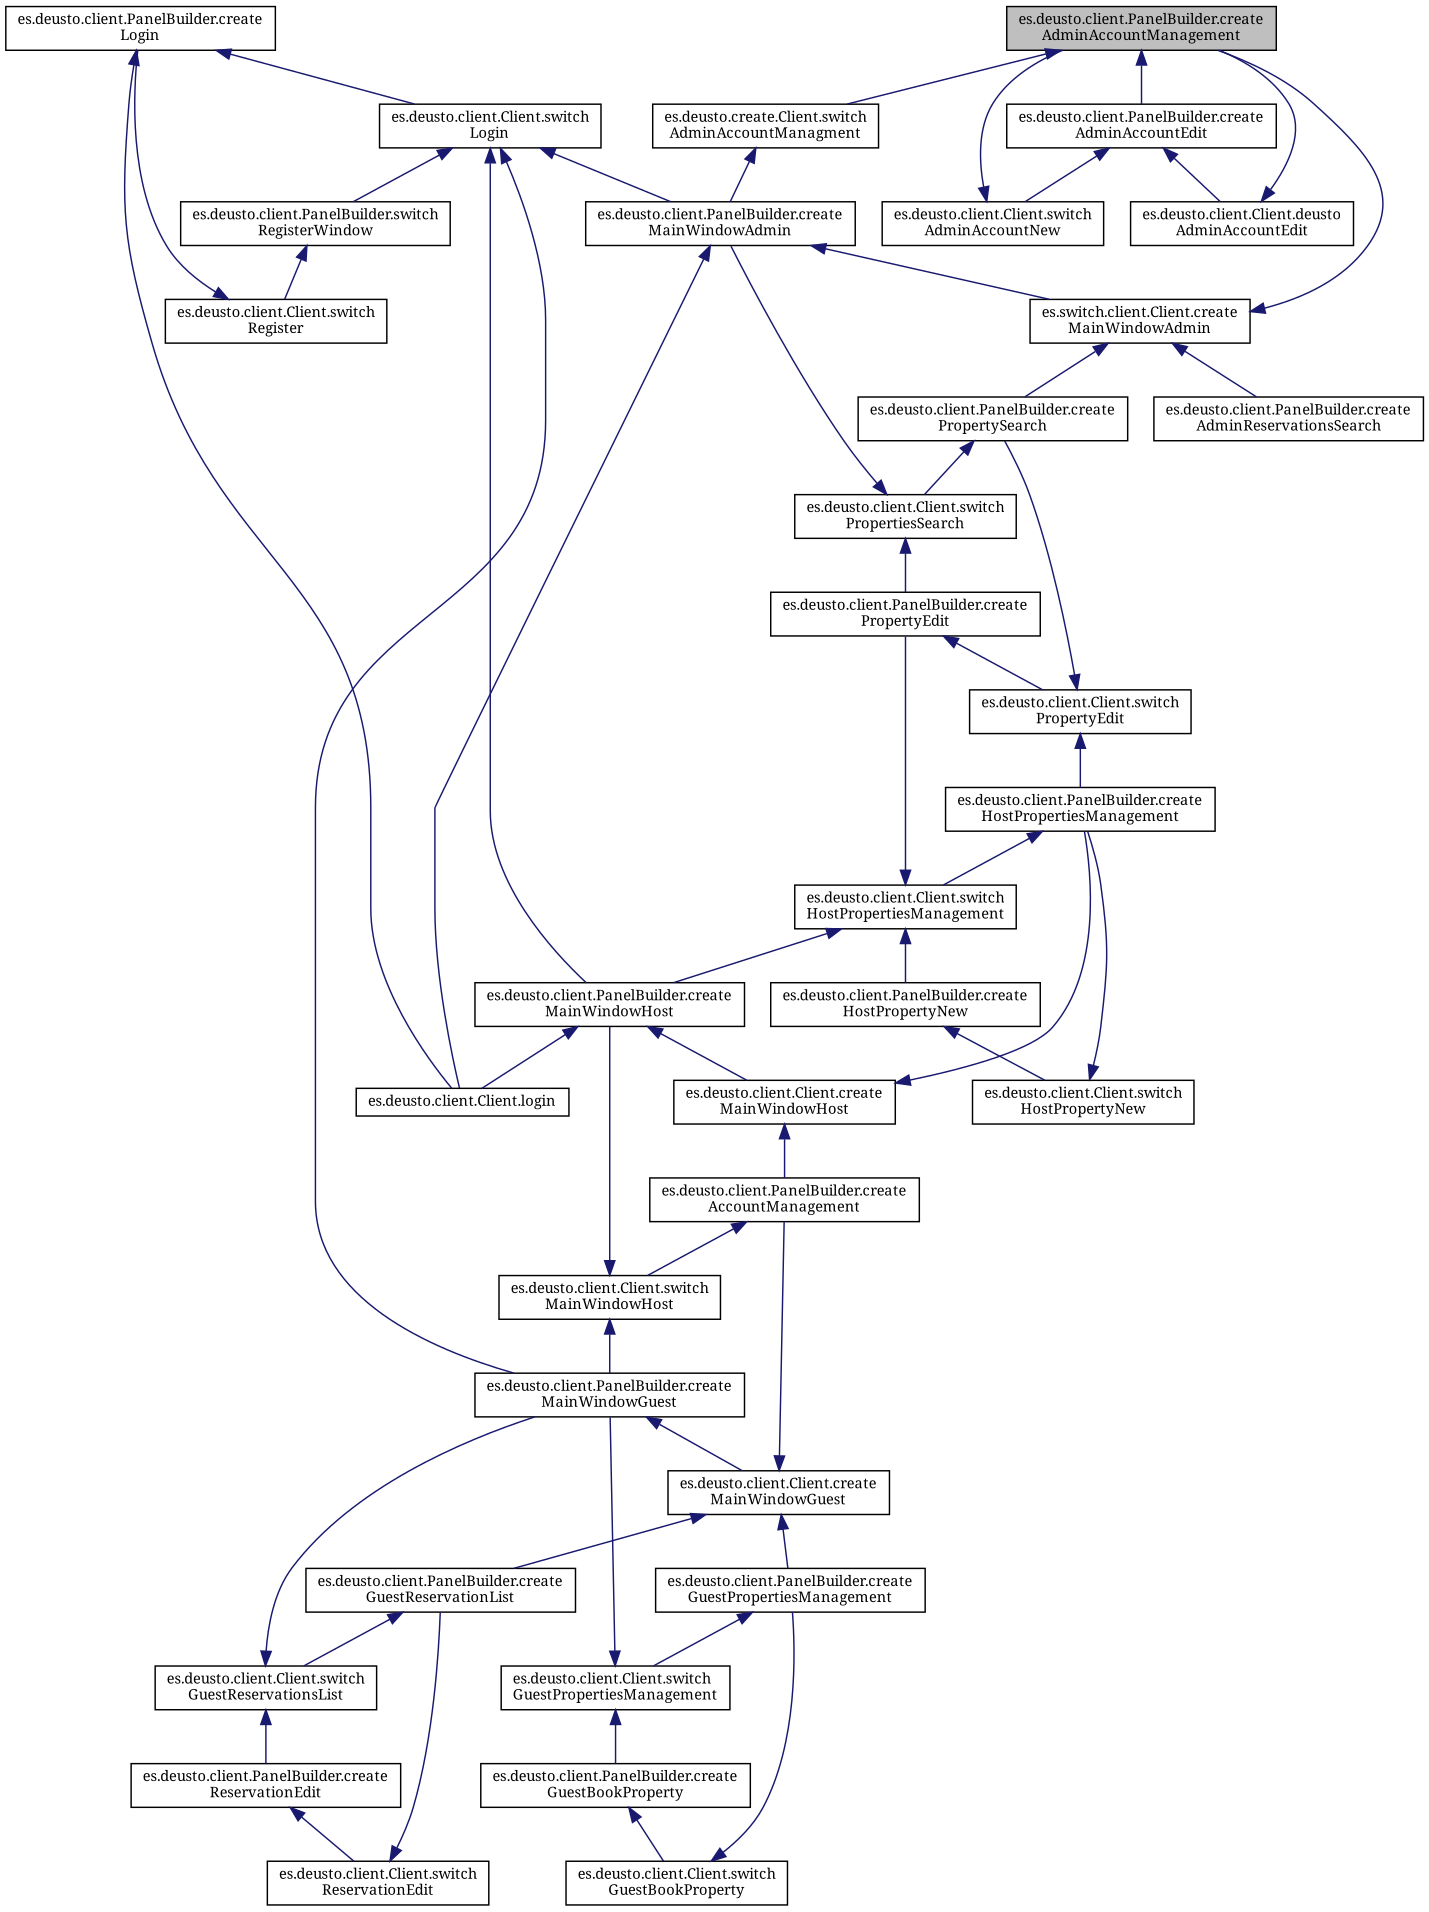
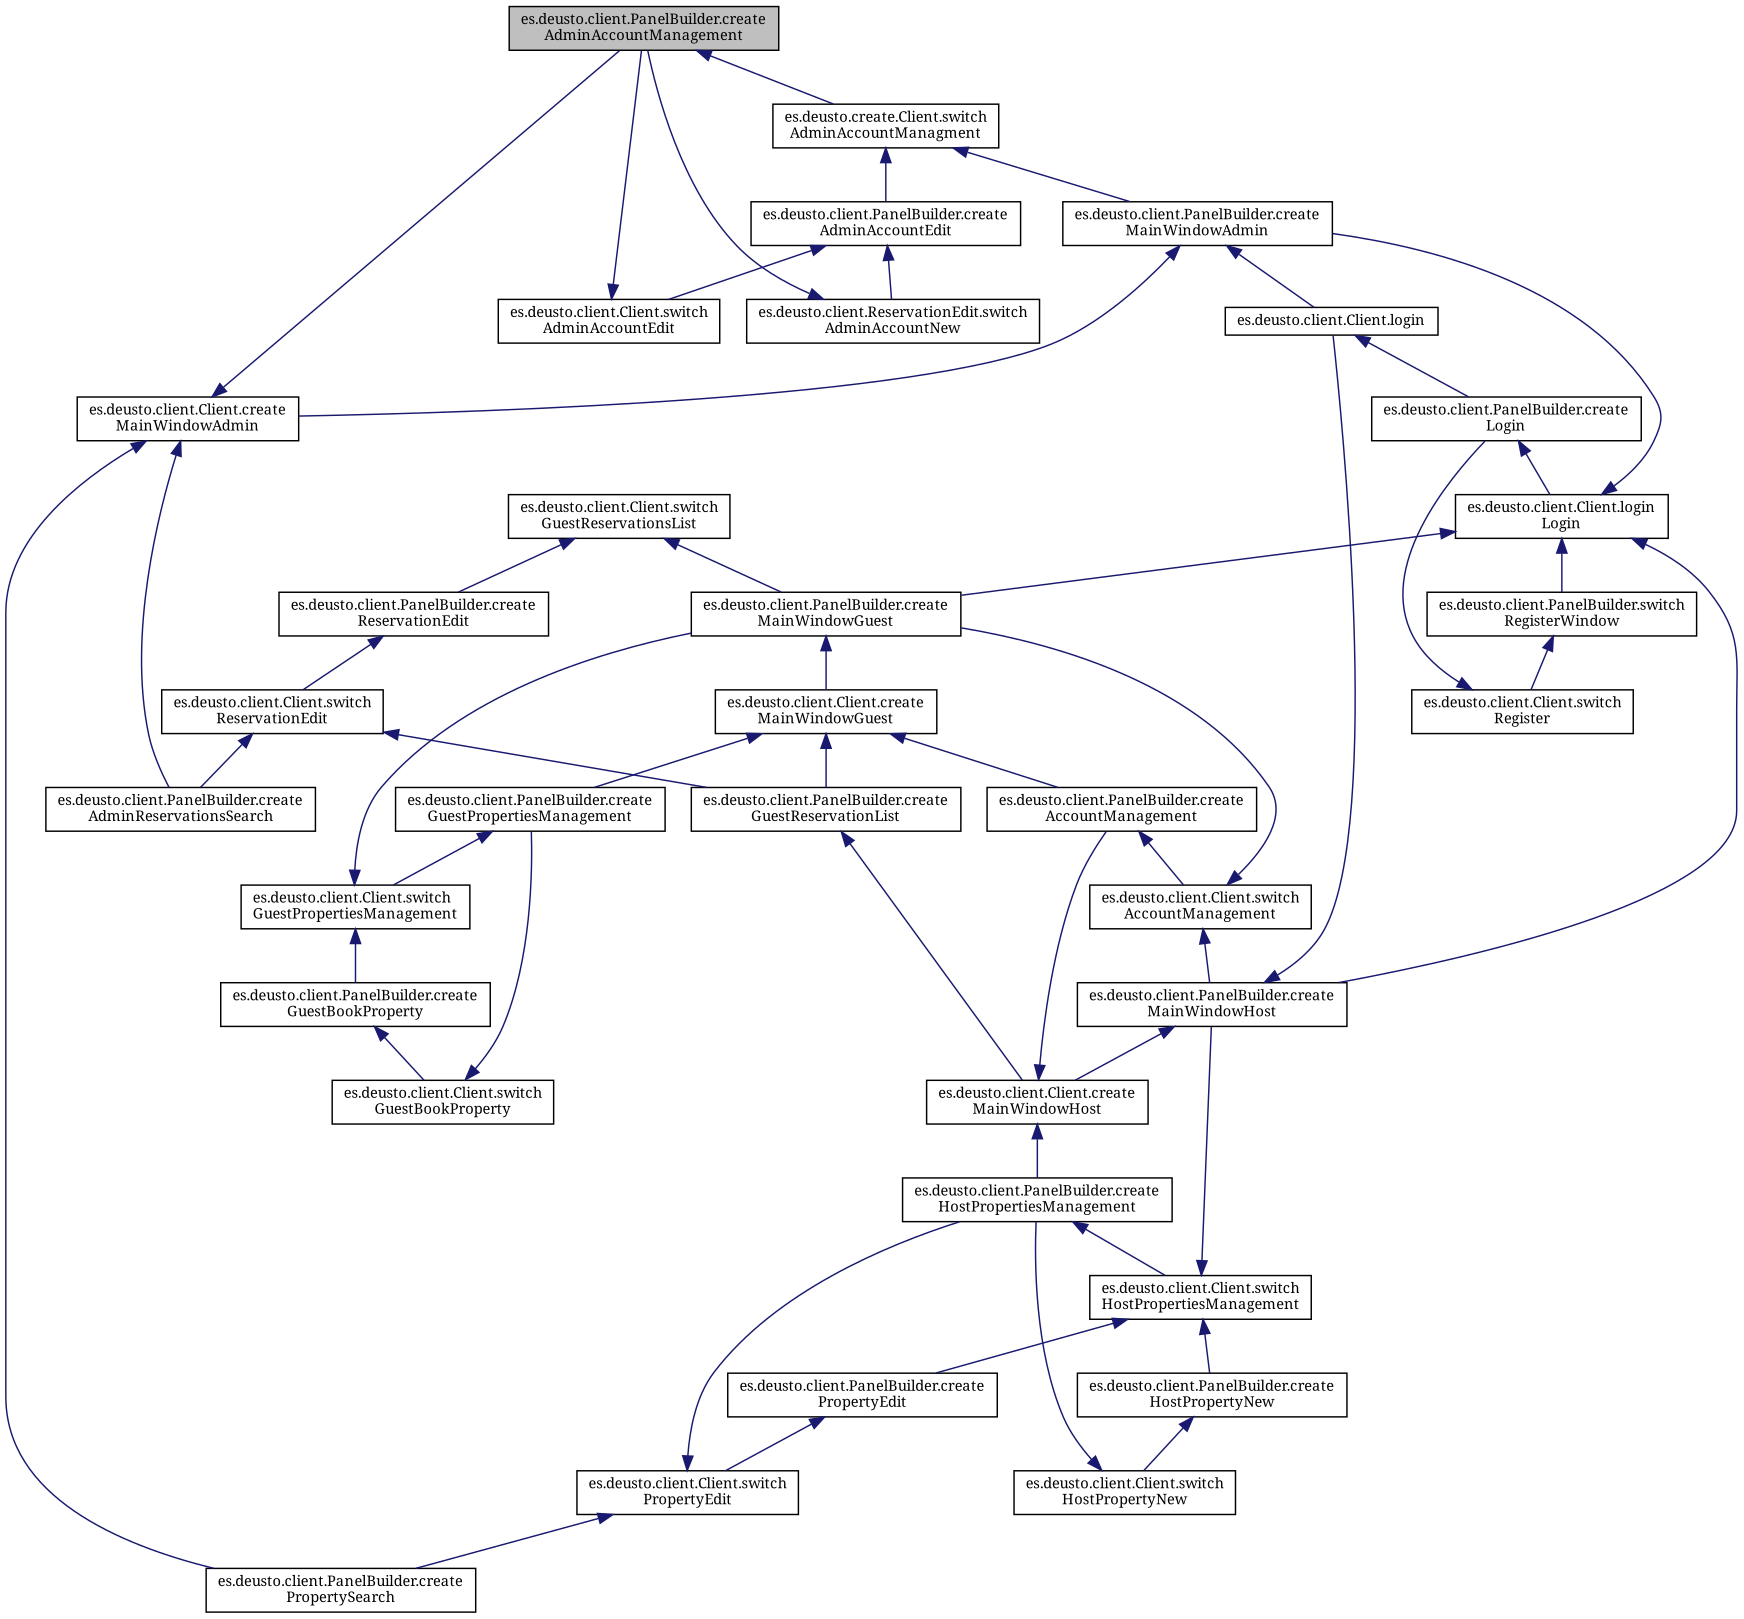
(1142, 85) -> (886, 182)
(490, 126) -> (1562, 516)
(993, 224) -> (893, 321)
(1242, 224) -> (609, 321)
(1140, 321) -> (188, 419)
(905, 516) -> none
(287, 576) -> (1418, 370)
none -> (221, 766)
(610, 1297) -> (1201, 907)
(347, 1643) -> (936, 962)
